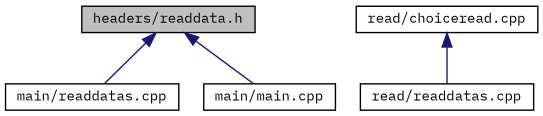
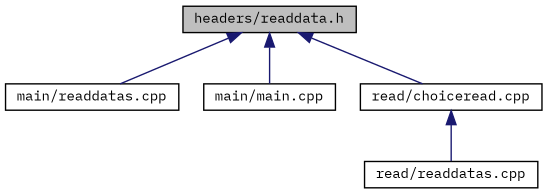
none -> (367, 61)
